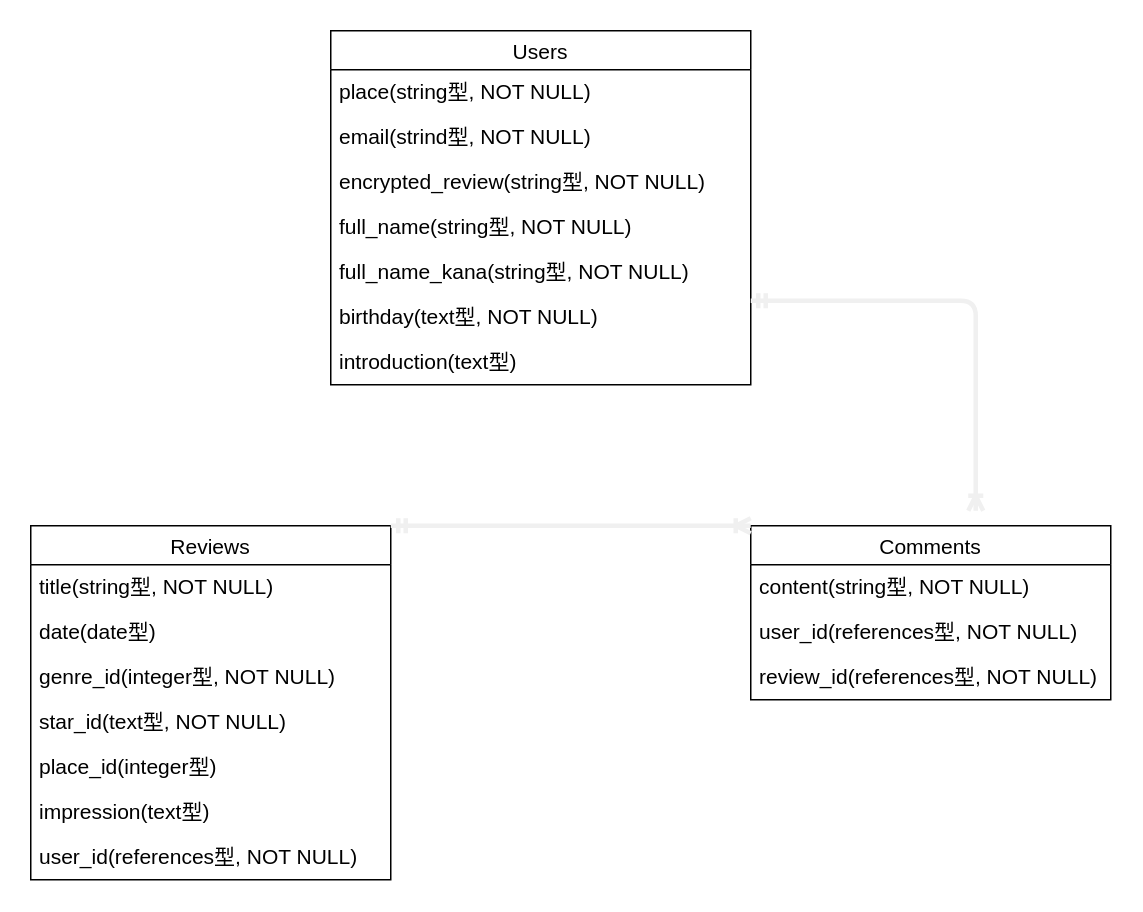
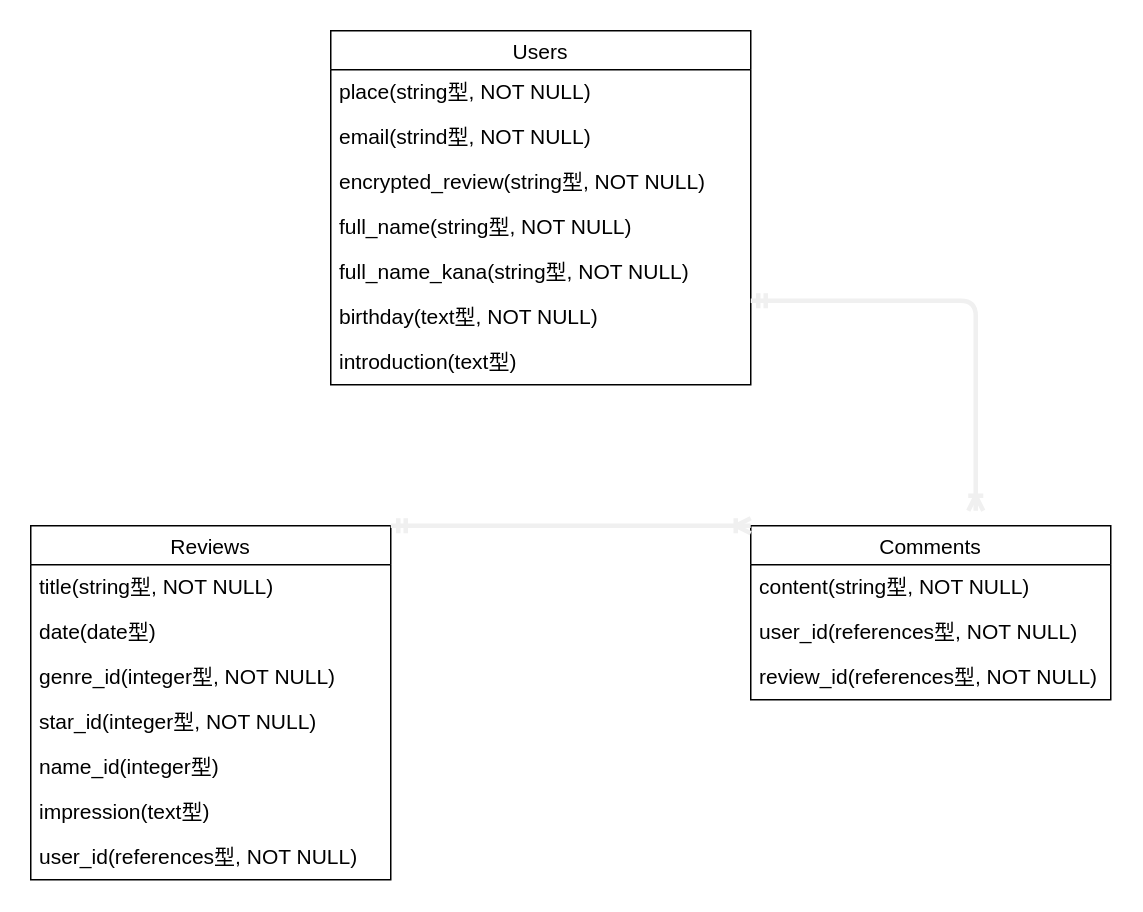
(174, 722) -> (189, 722)
(141, 767) -> (138, 767)
